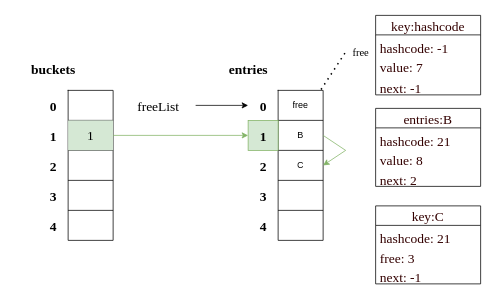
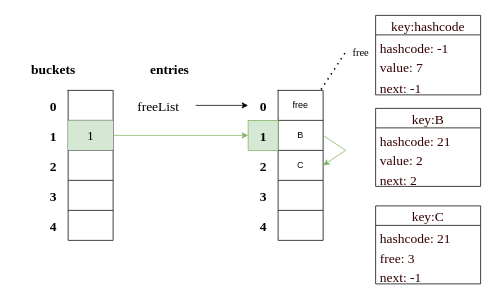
(248, 68) -> (169, 68)
(428, 119) -> (428, 119)
(404, 161) -> (404, 161)
